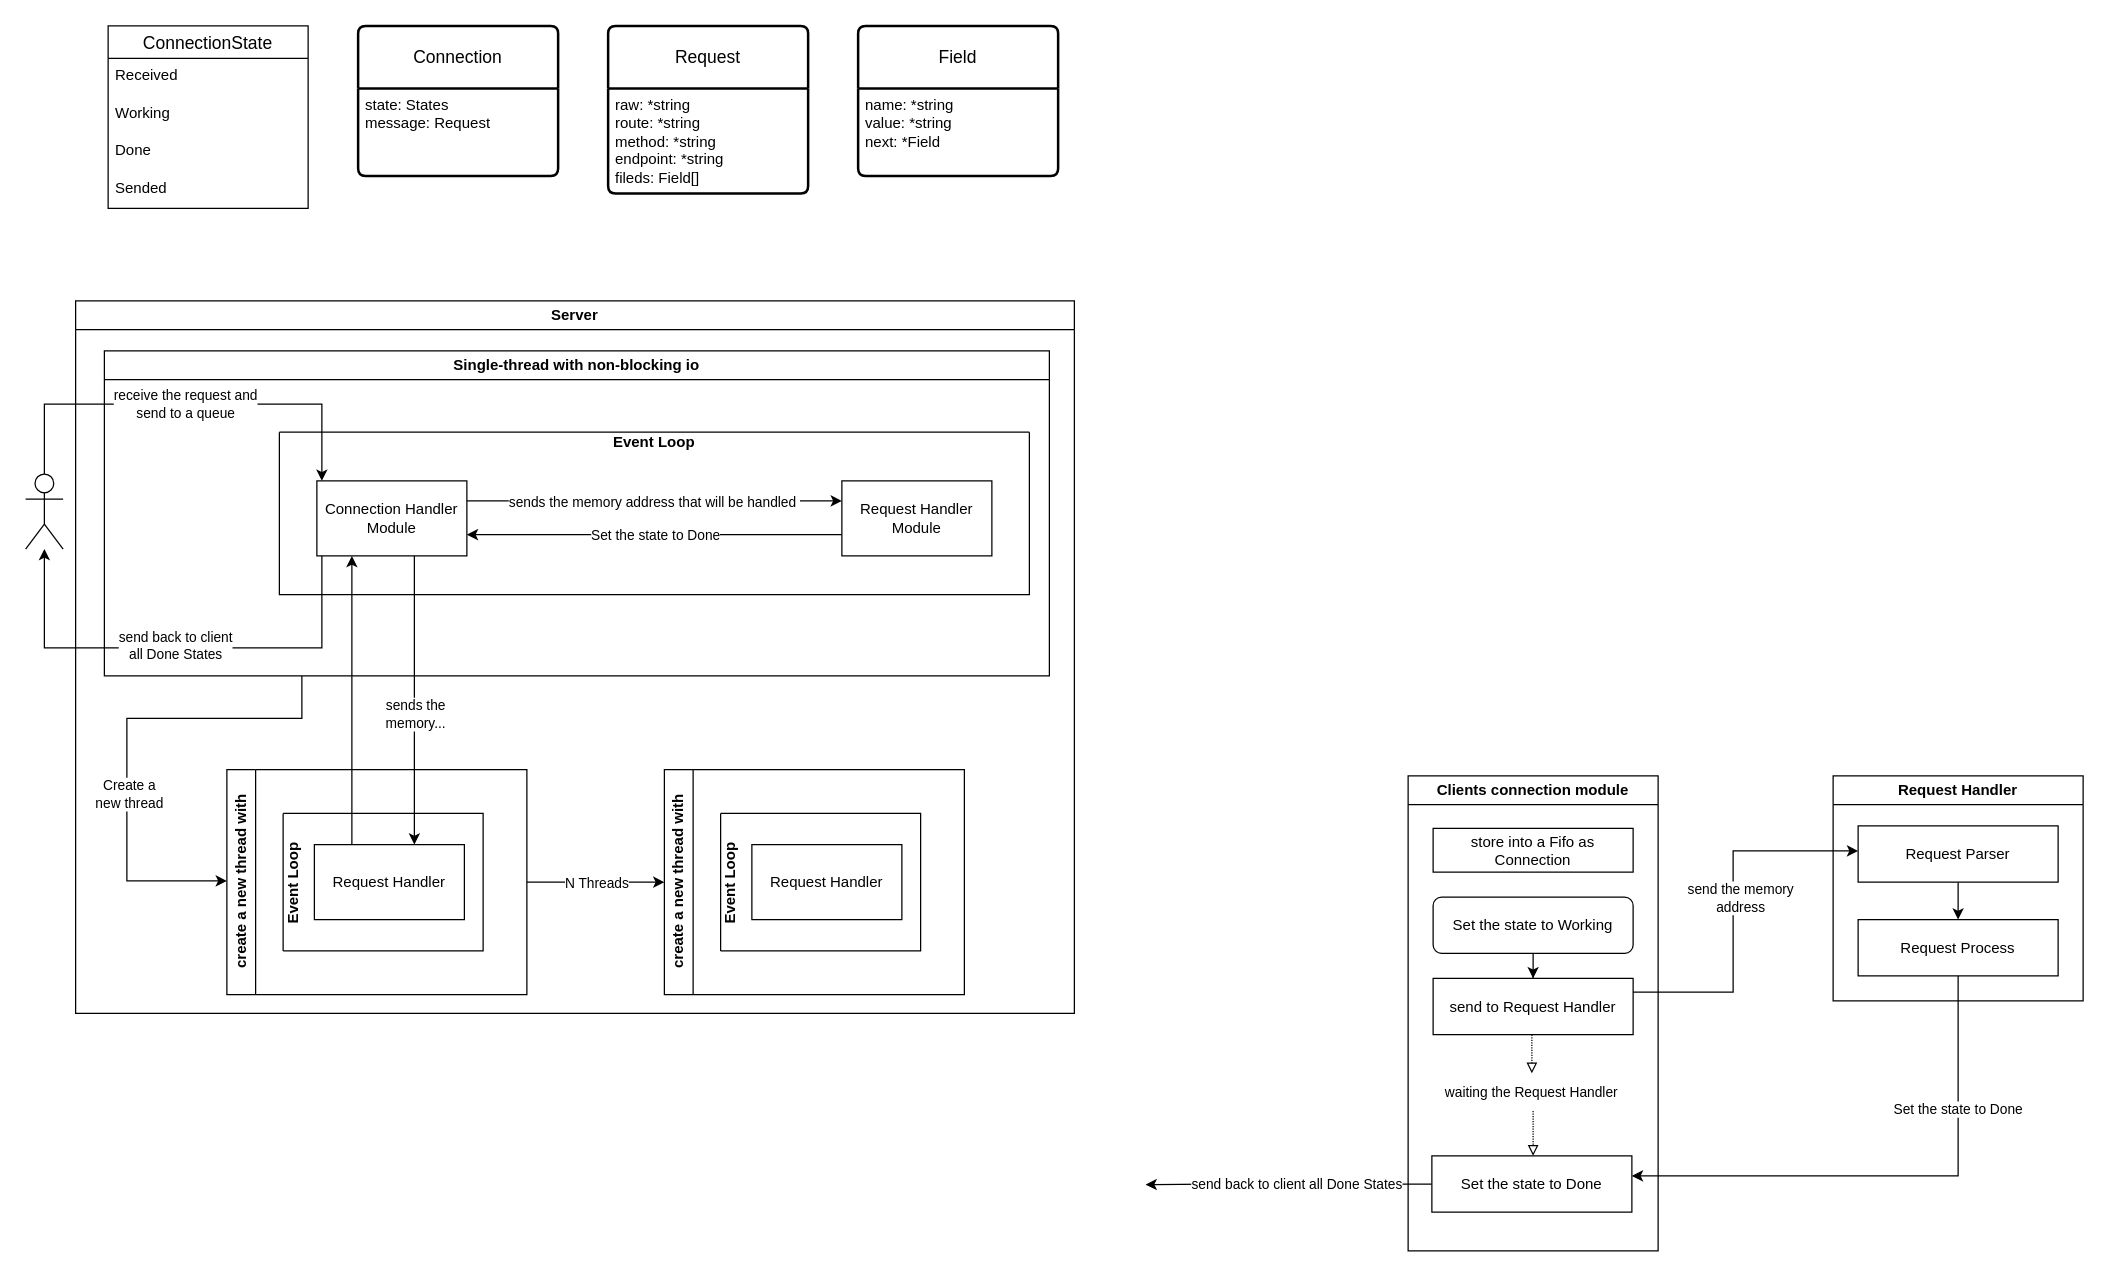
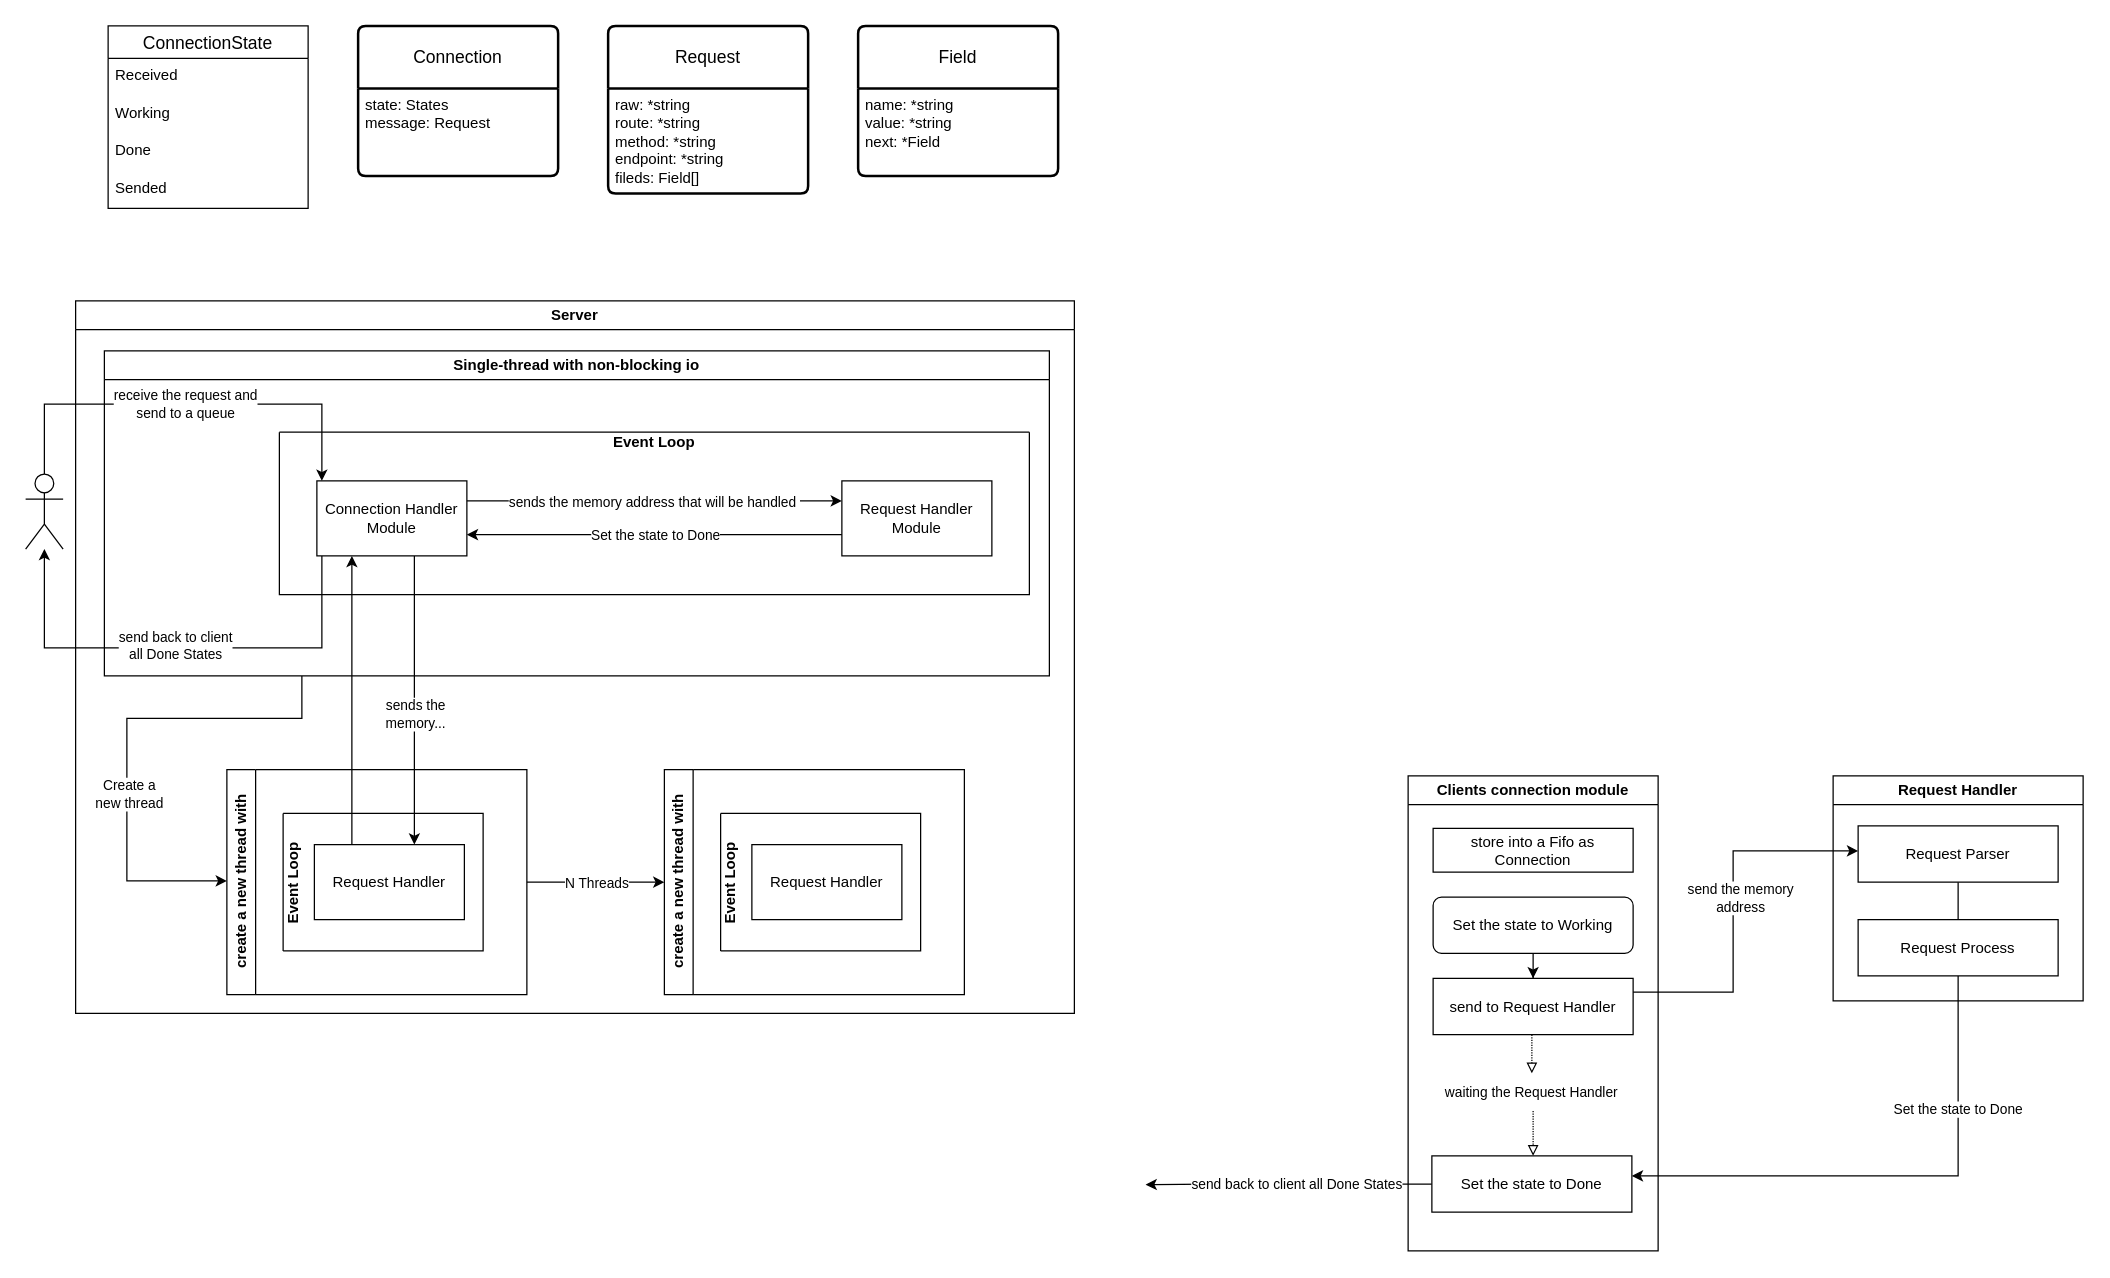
(1958, 909) -> (1958, 913)
